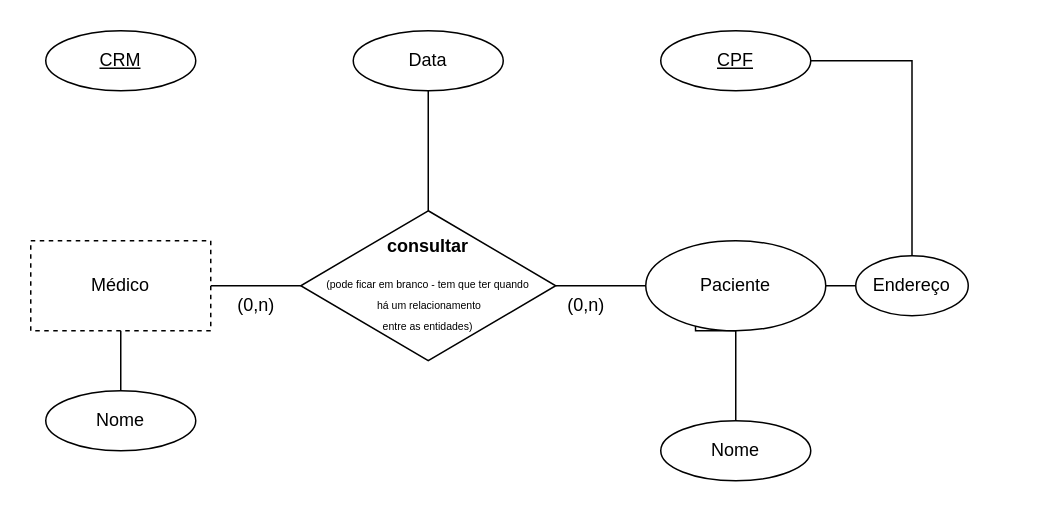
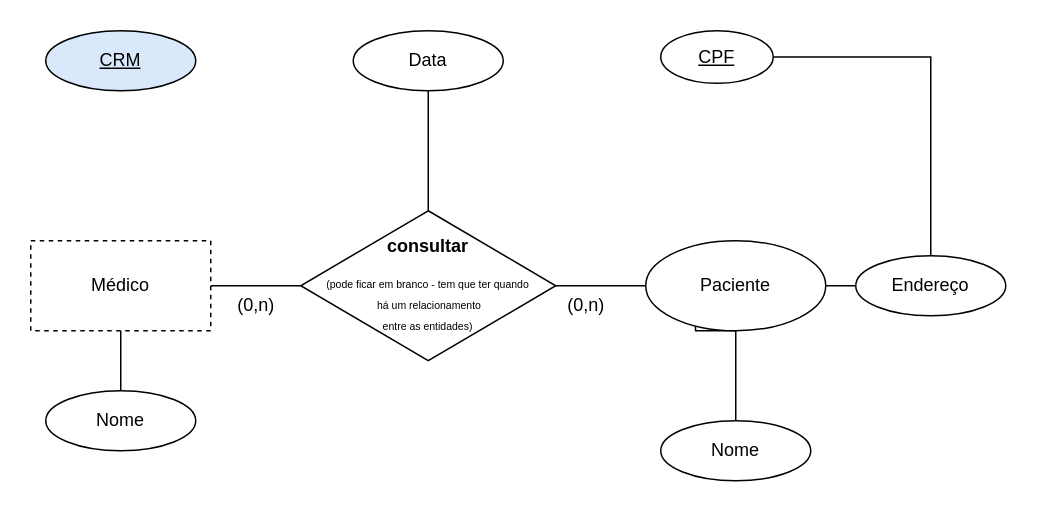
(121, 61) -> (121, 61)
(736, 61) -> (717, 57)
(912, 286) -> (931, 286)
